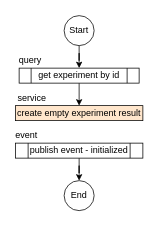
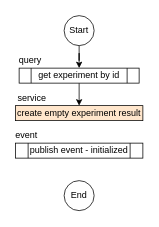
(79, 170) -> none
